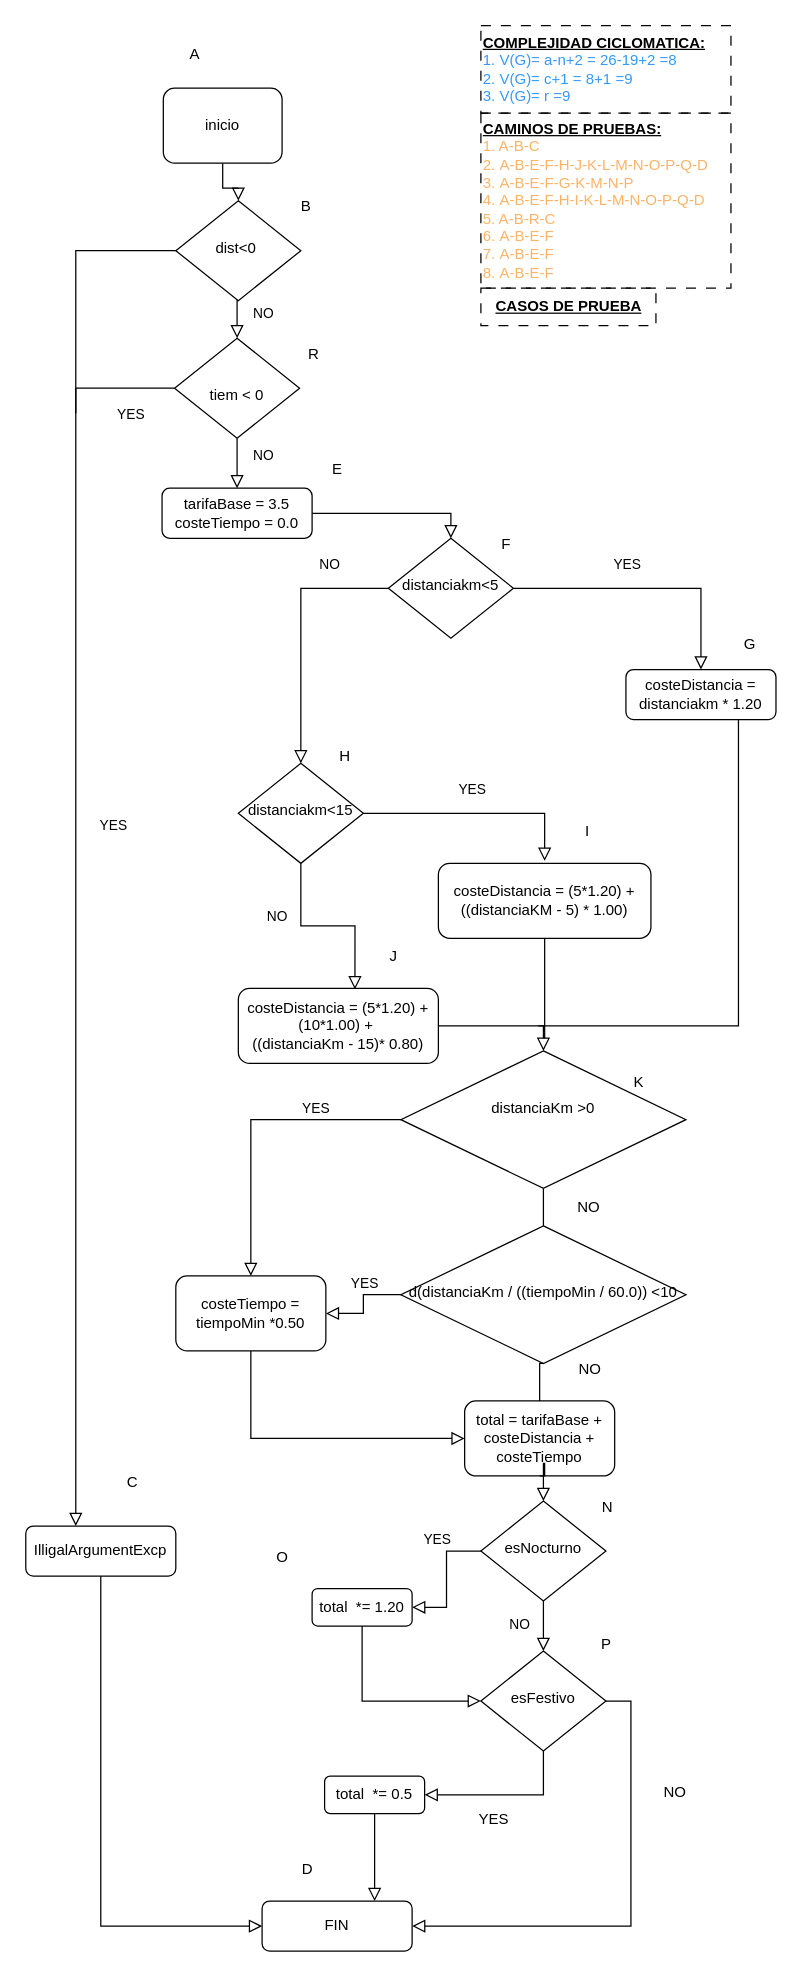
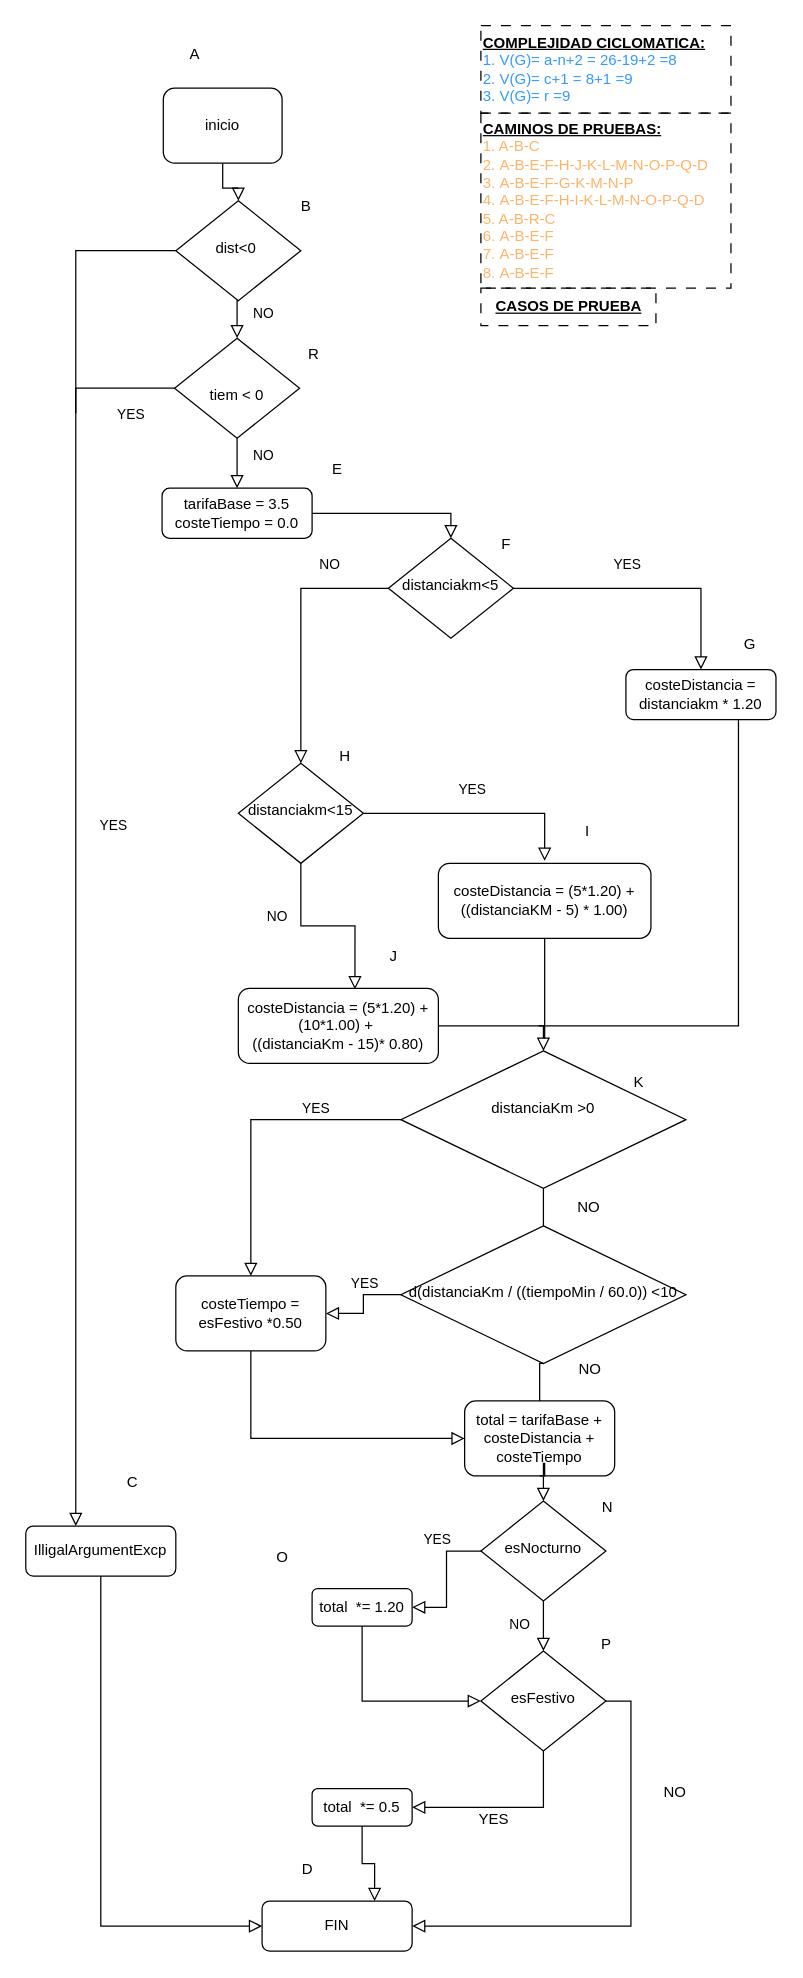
(251, 1313) -> (251, 1313)
(374, 1794) -> (362, 1807)
